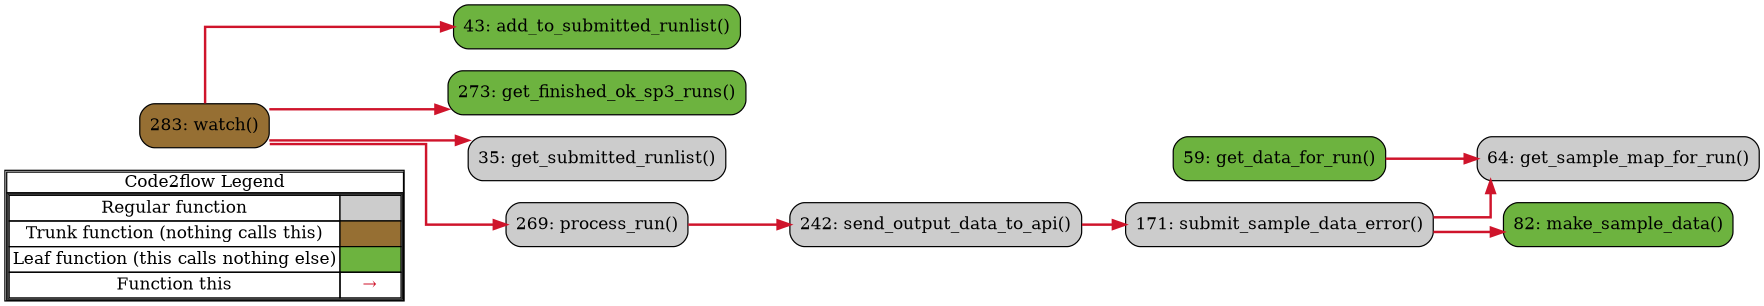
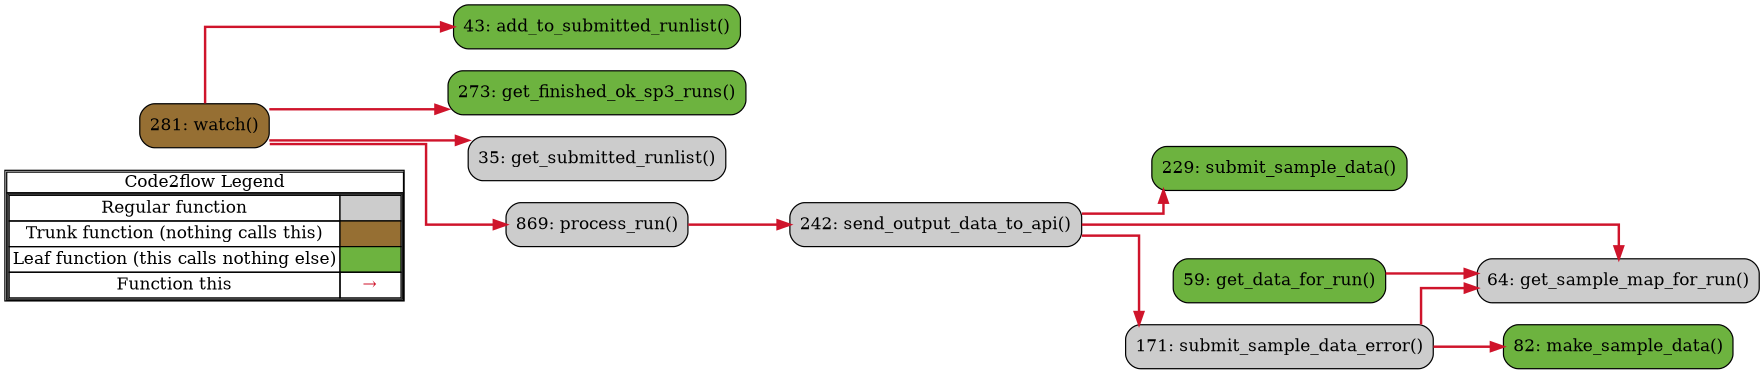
(204, 126) -> (204, 126)
none -> (1279, 168)
(597, 225) -> (597, 225)
none -> (1361, 225)
